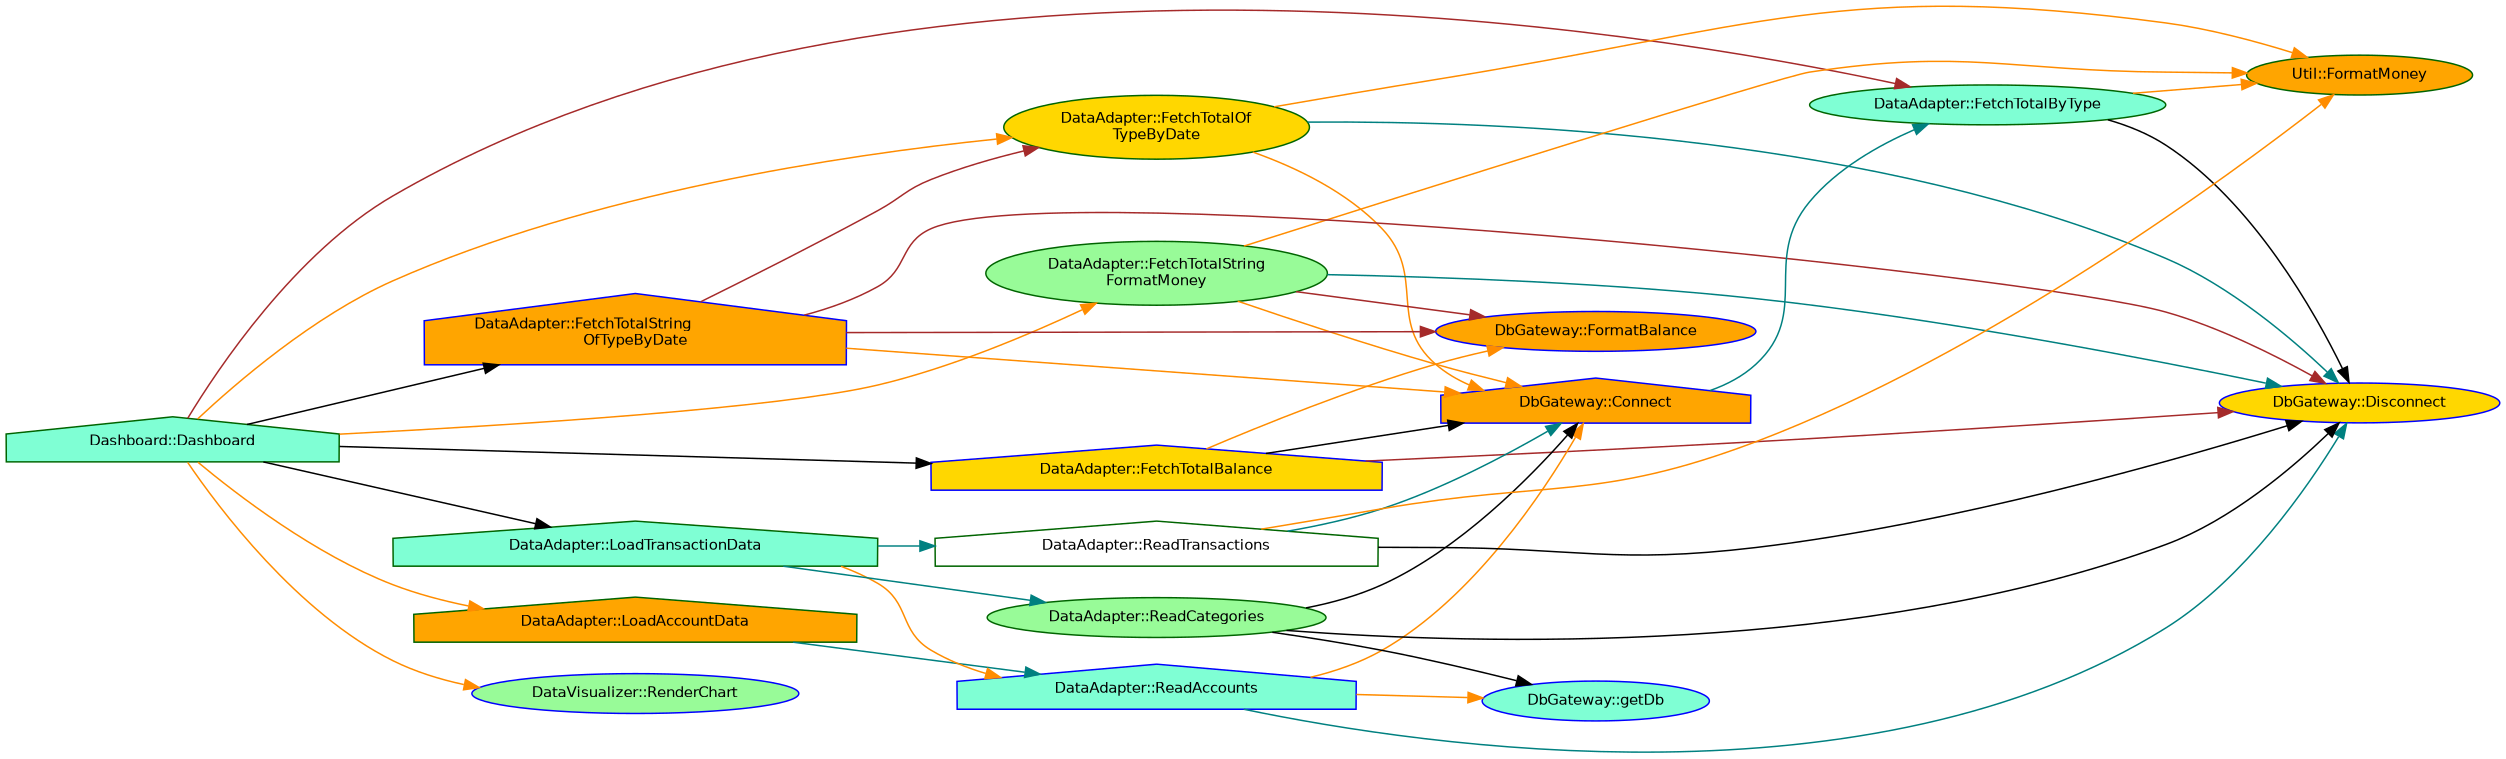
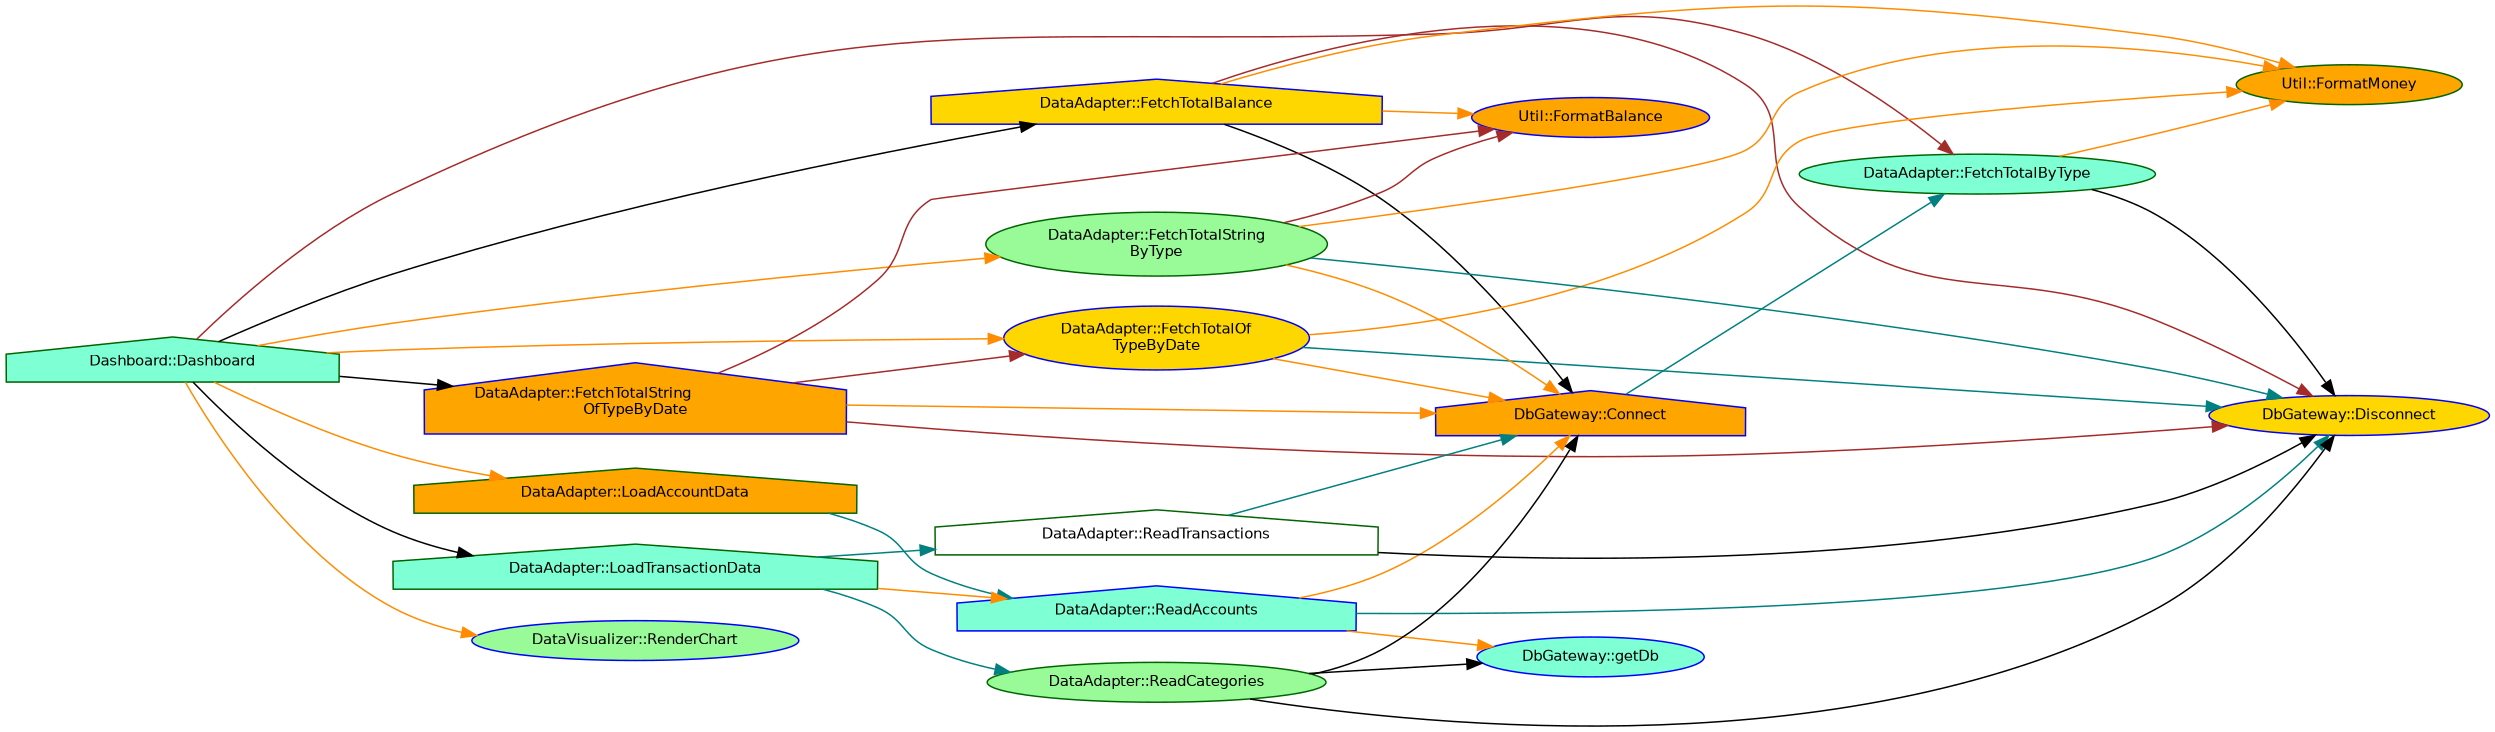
(1157, 127) -> (1157, 338)
(1157, 273) -> (1157, 244)
(1596, 331) -> (1591, 117)
(1828, 411) -> (1749, 7)
